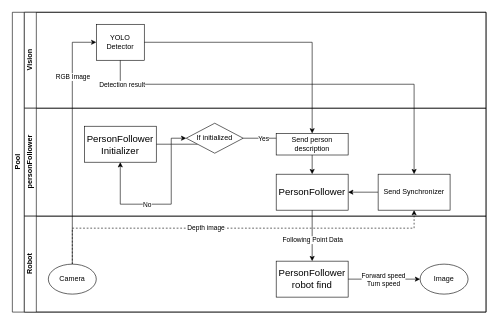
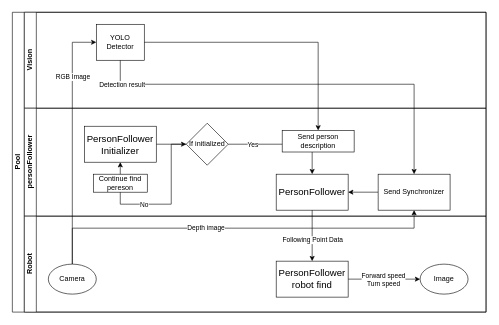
(215, 138) -> (207, 144)
(312, 144) -> (318, 141)
none -> (120, 183)
(323, 228) -> (323, 228)
